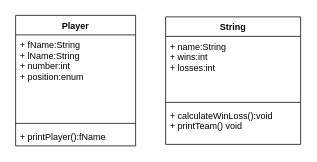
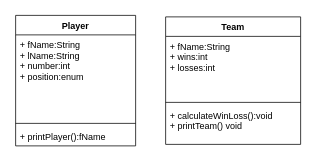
(233, 27) -> (233, 27)
(199, 47) -> (201, 47)
